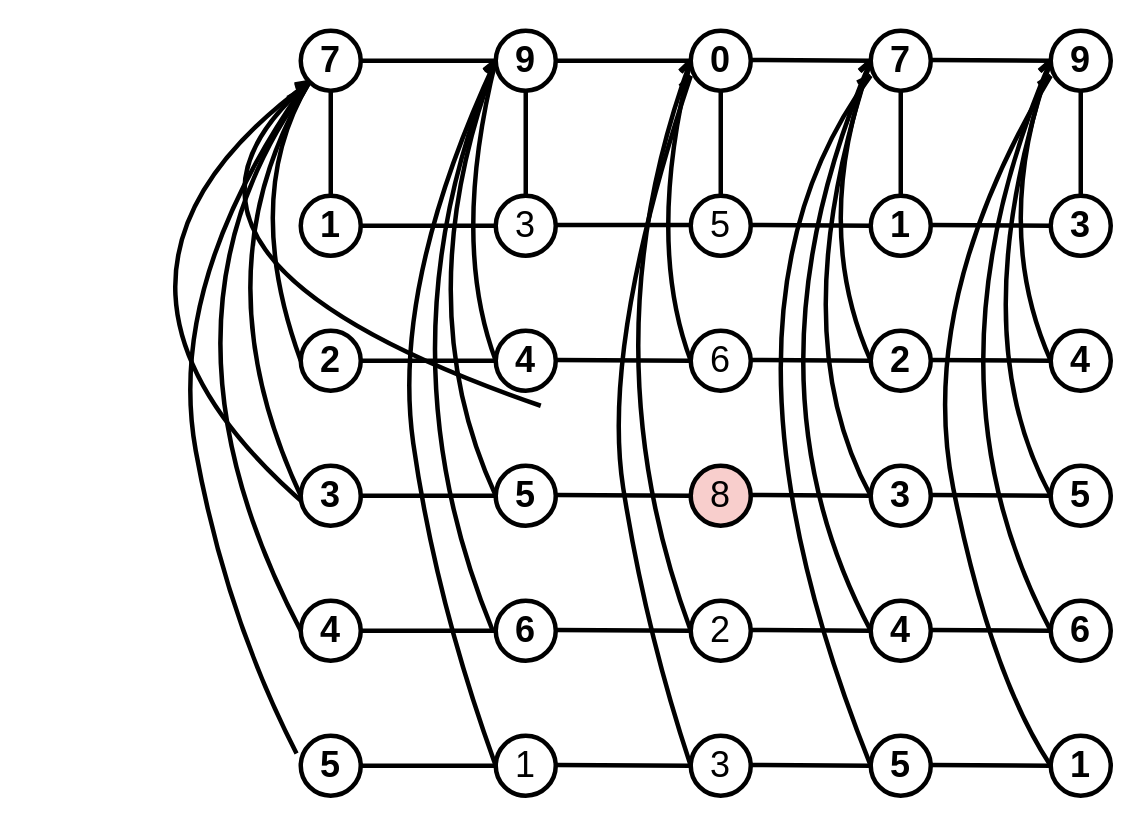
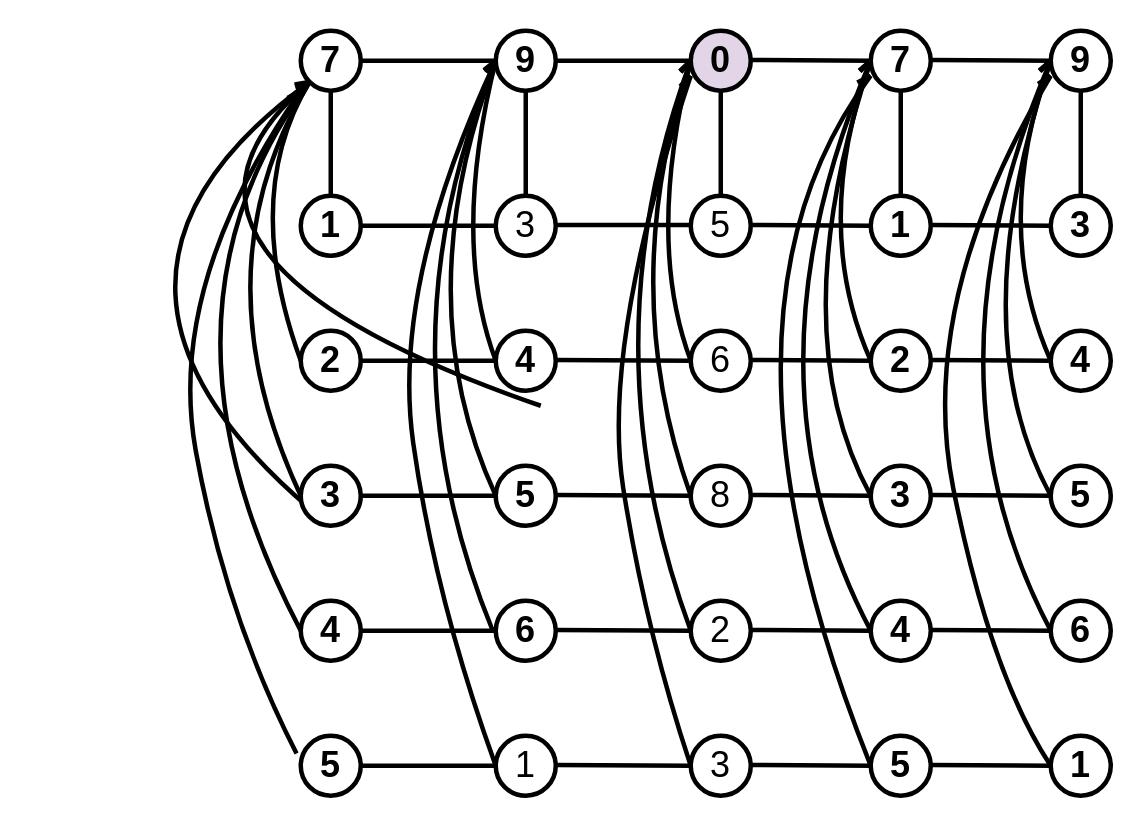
(721, 61) -> (721, 61)
none -> (655, 330)
(721, 496) -> (721, 496)
